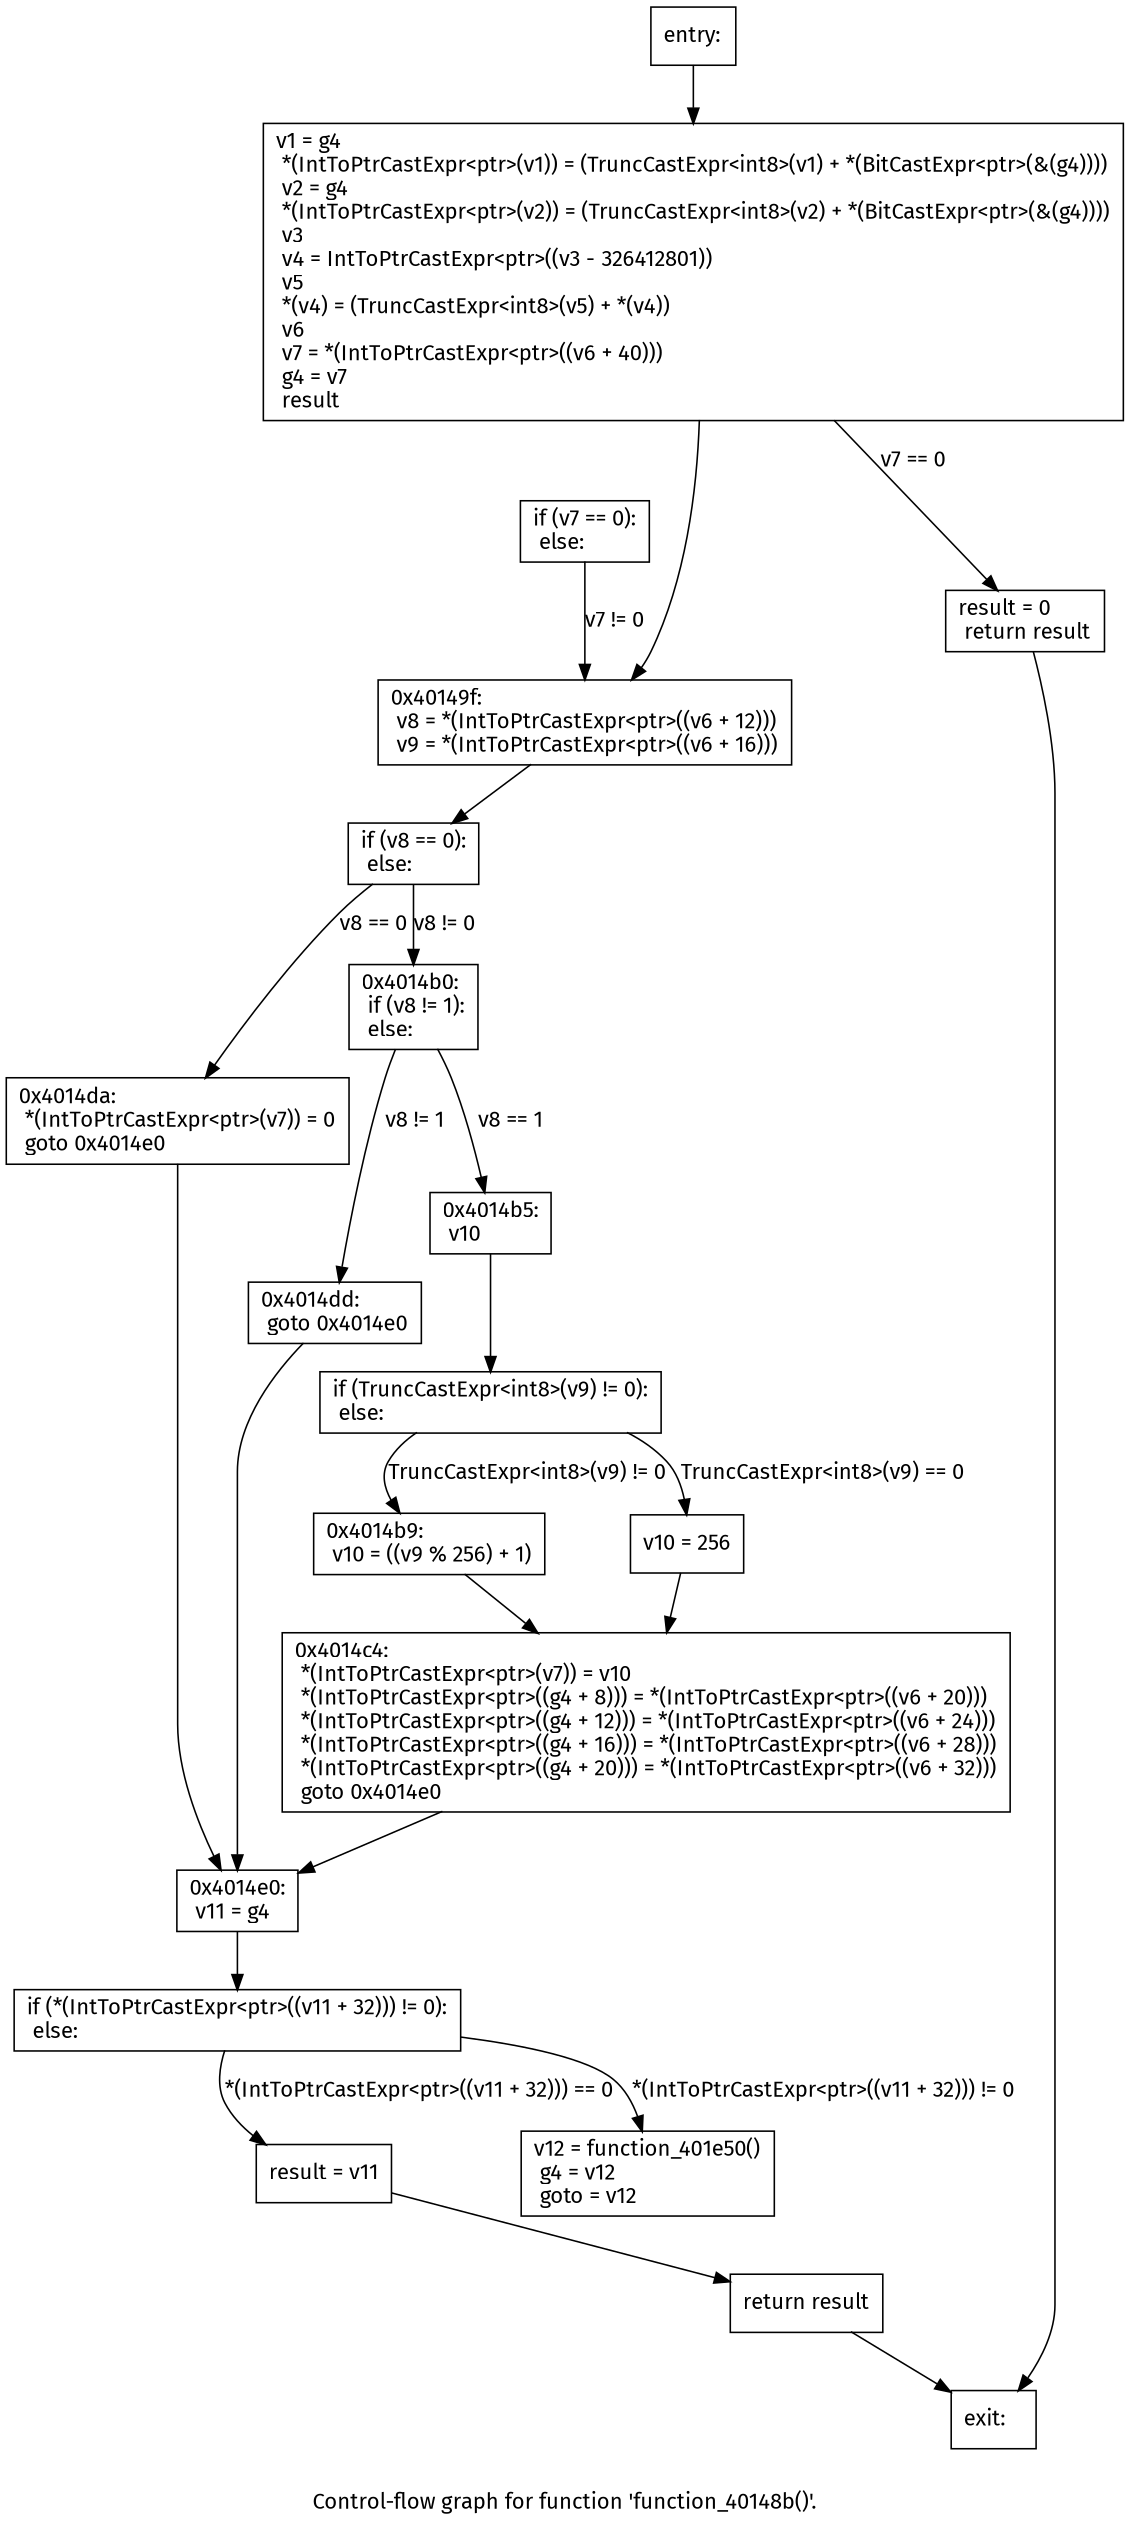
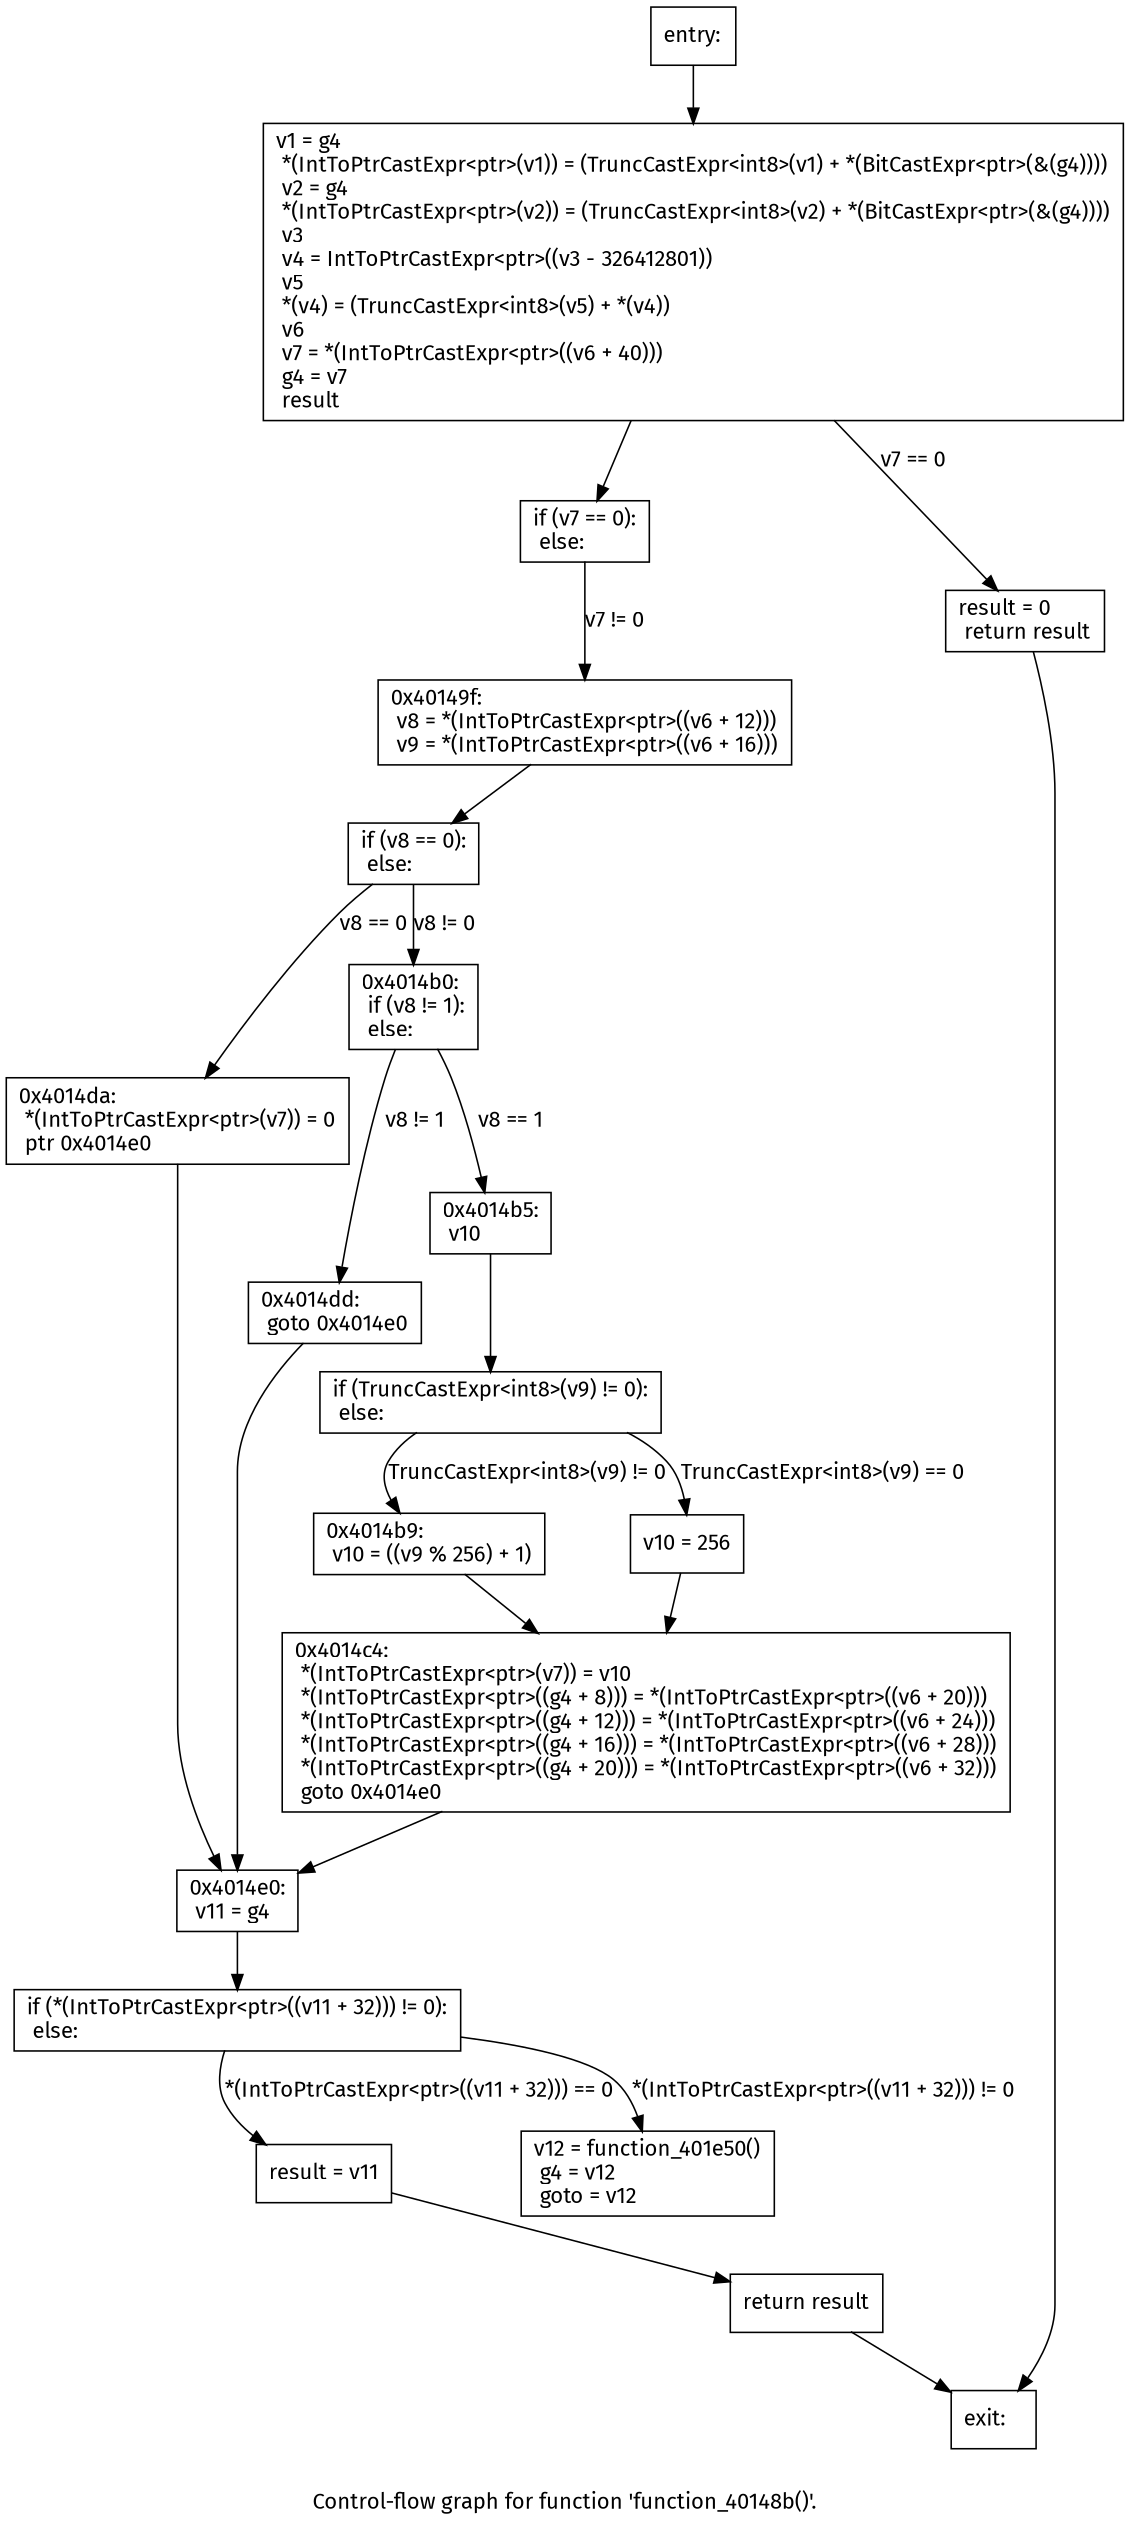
(685, 548) -> (617, 454)
(93, 1144) -> (86, 1144)
